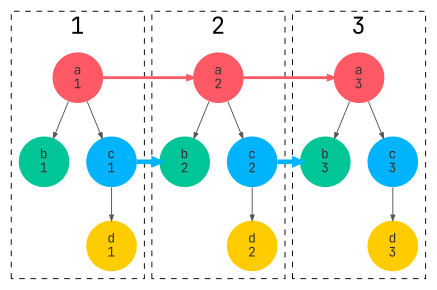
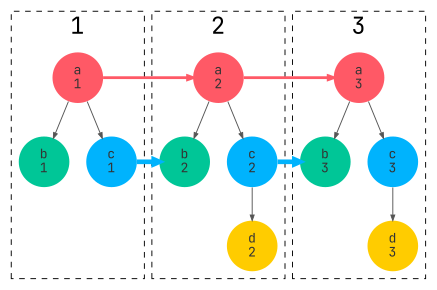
(112, 246) -> none
